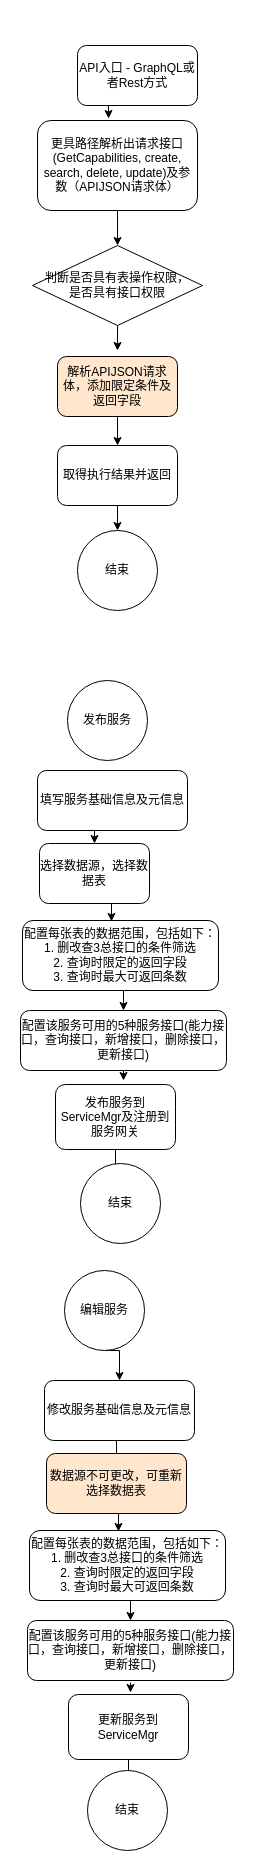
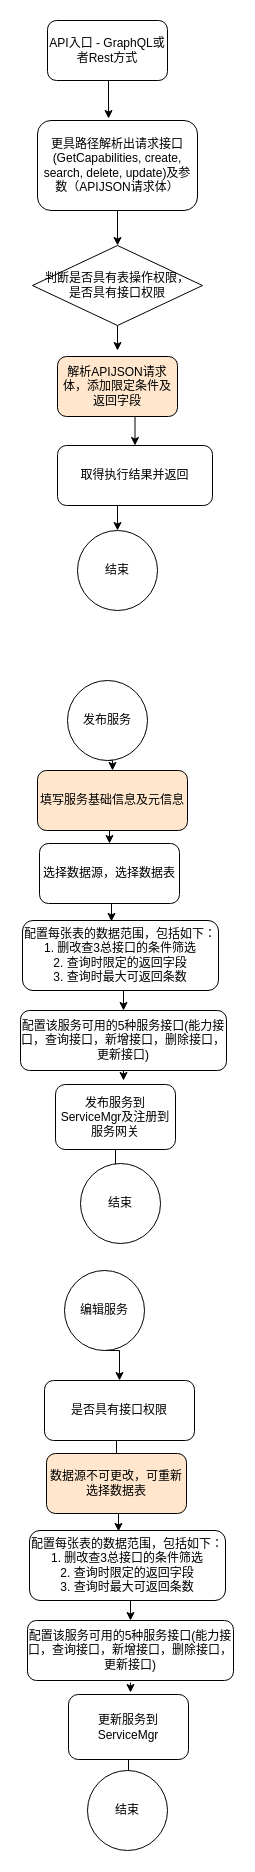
(138, 76) -> (108, 51)
(118, 476) -> (135, 476)
none -> (112, 761)
(113, 801) -> (113, 801)
(95, 874) -> (110, 874)
(120, 1411) -> (120, 1411)
